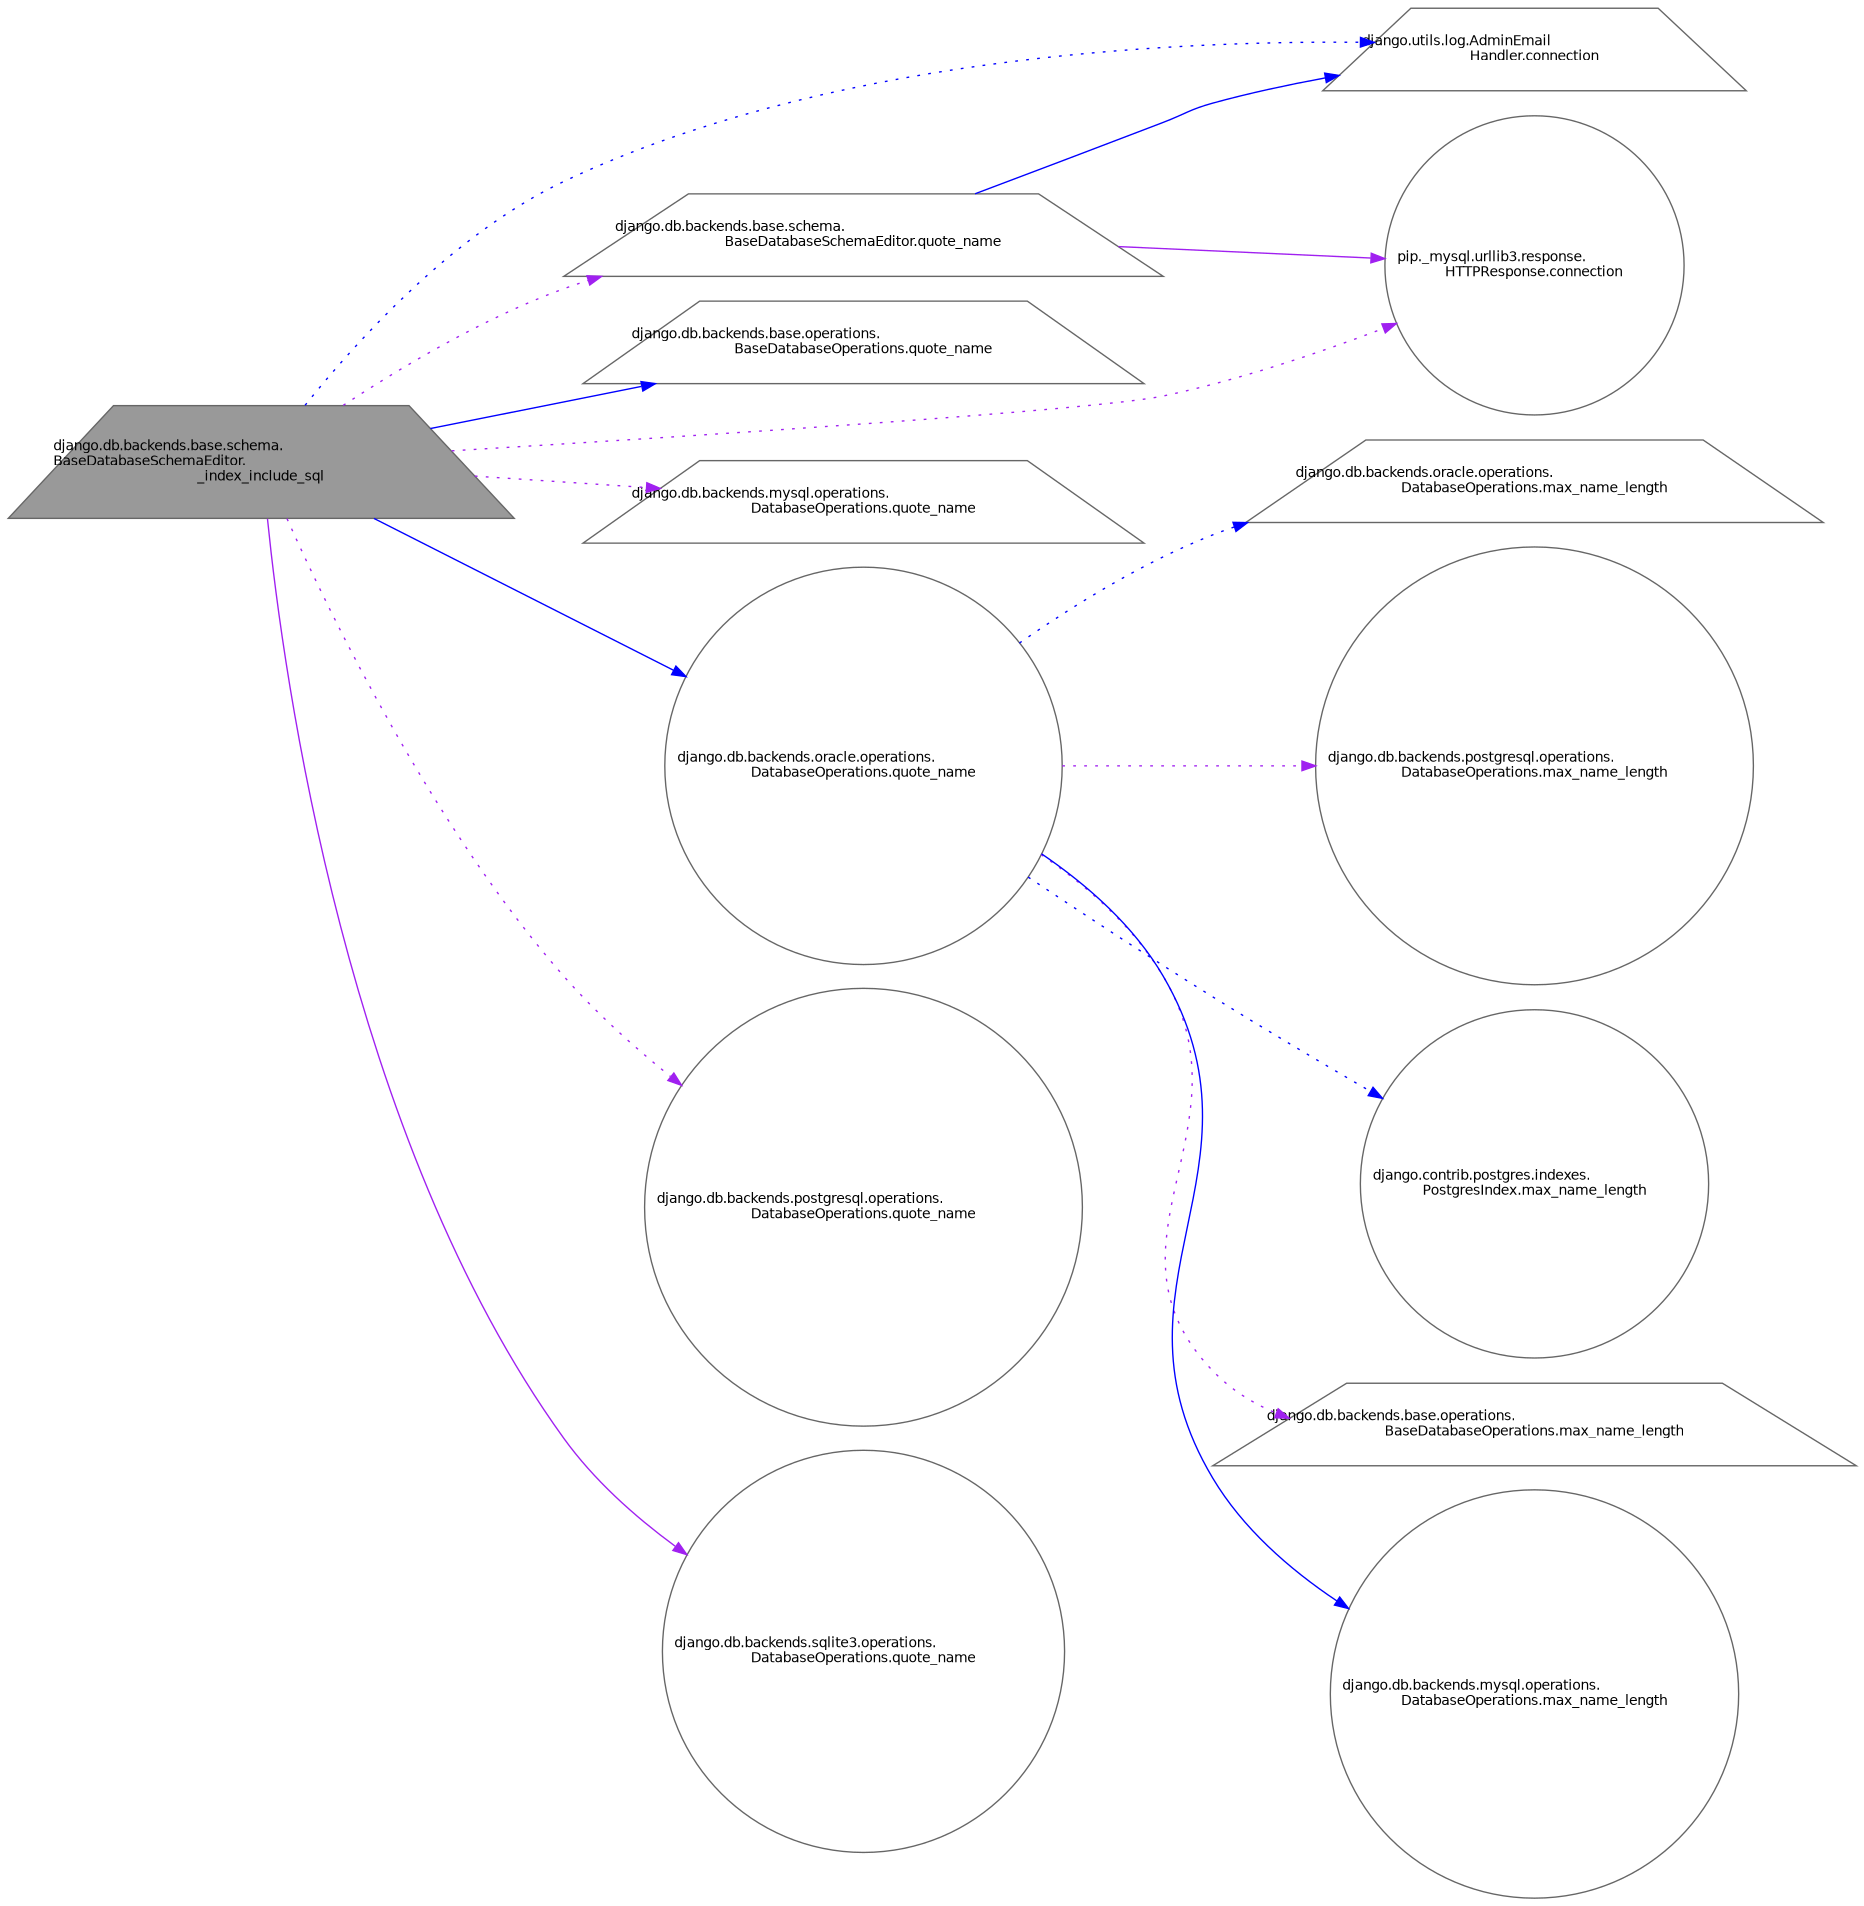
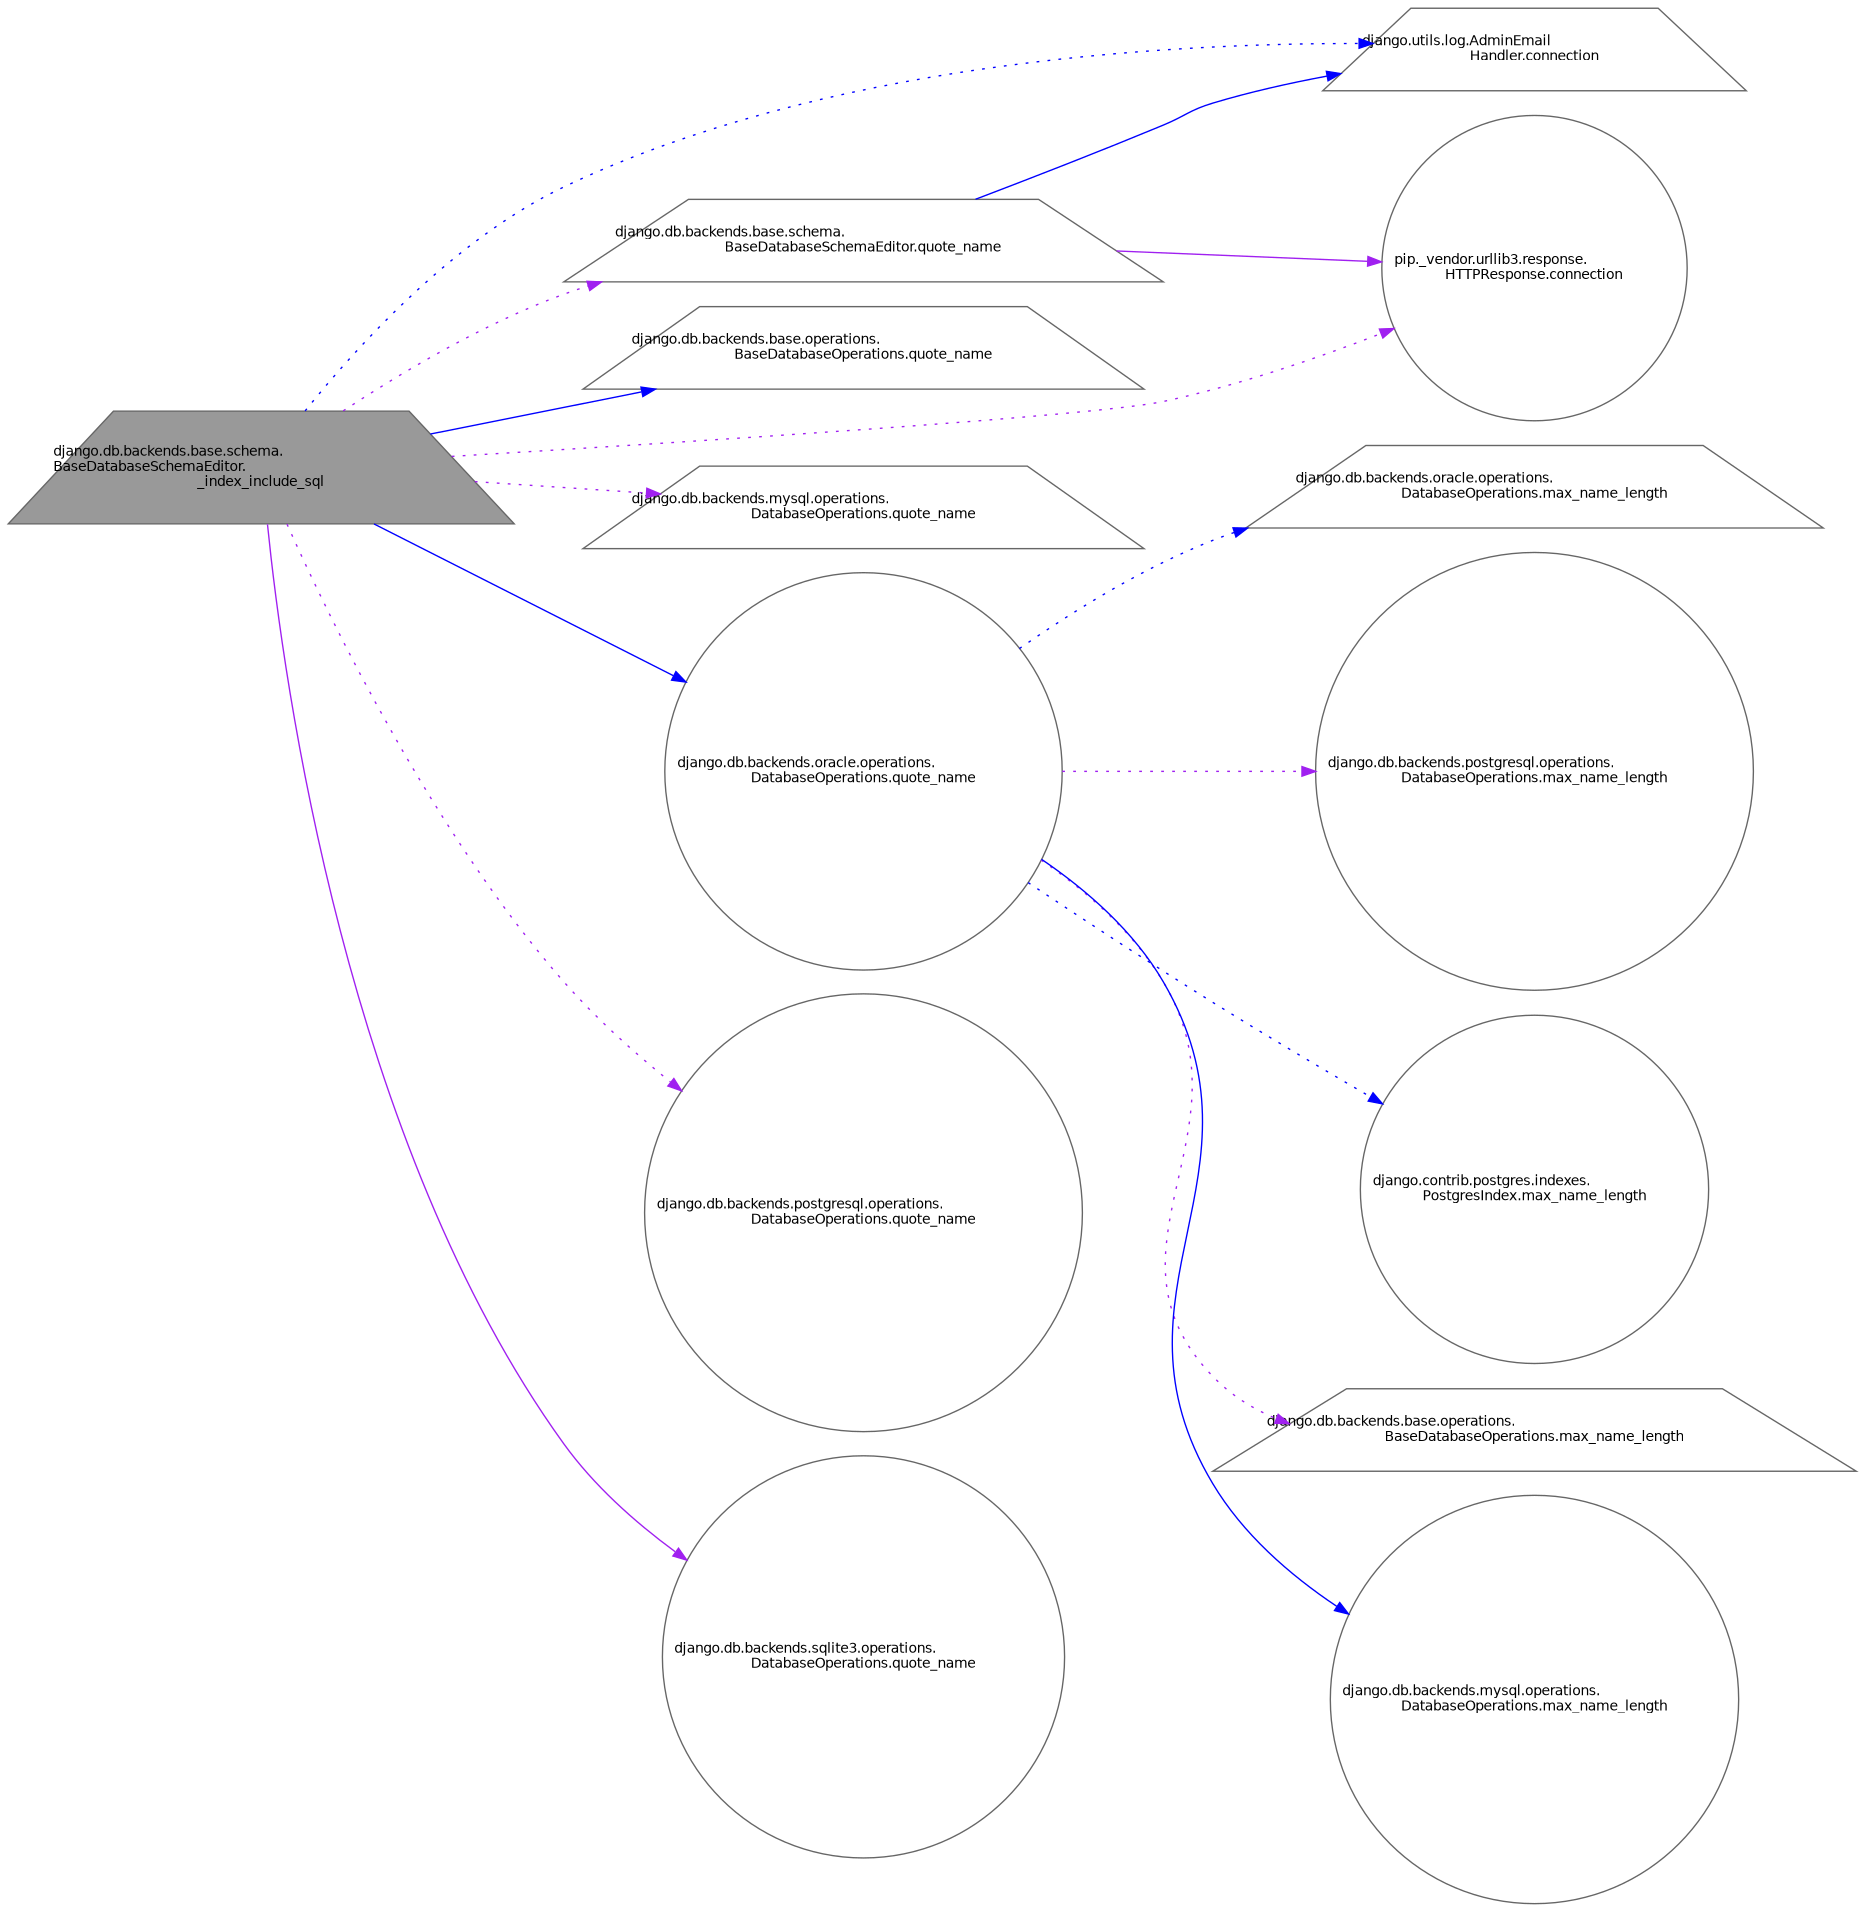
(1534, 265) -> (1534, 268)
